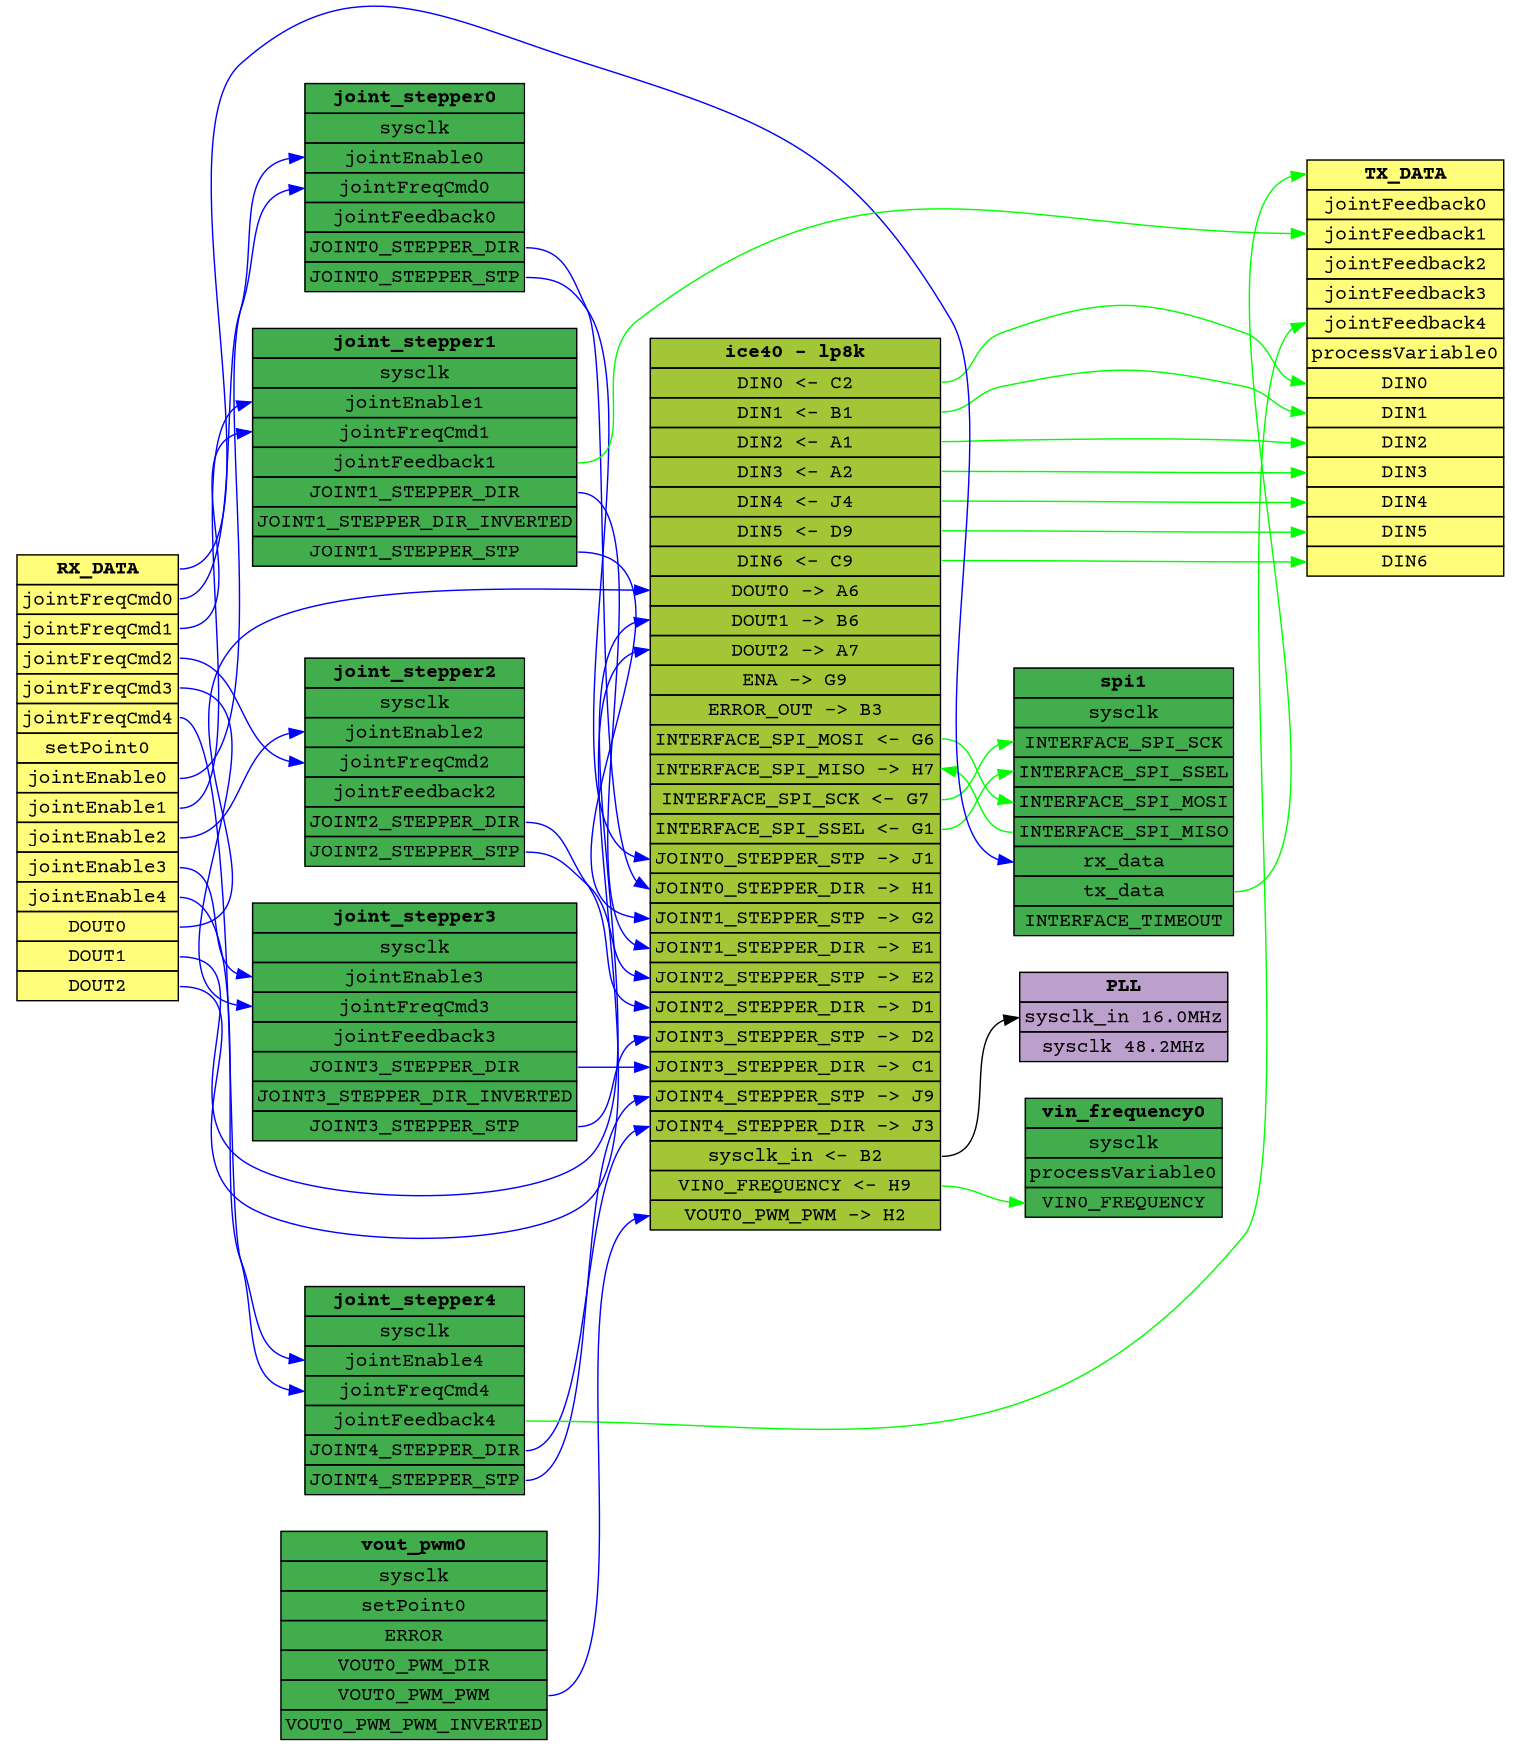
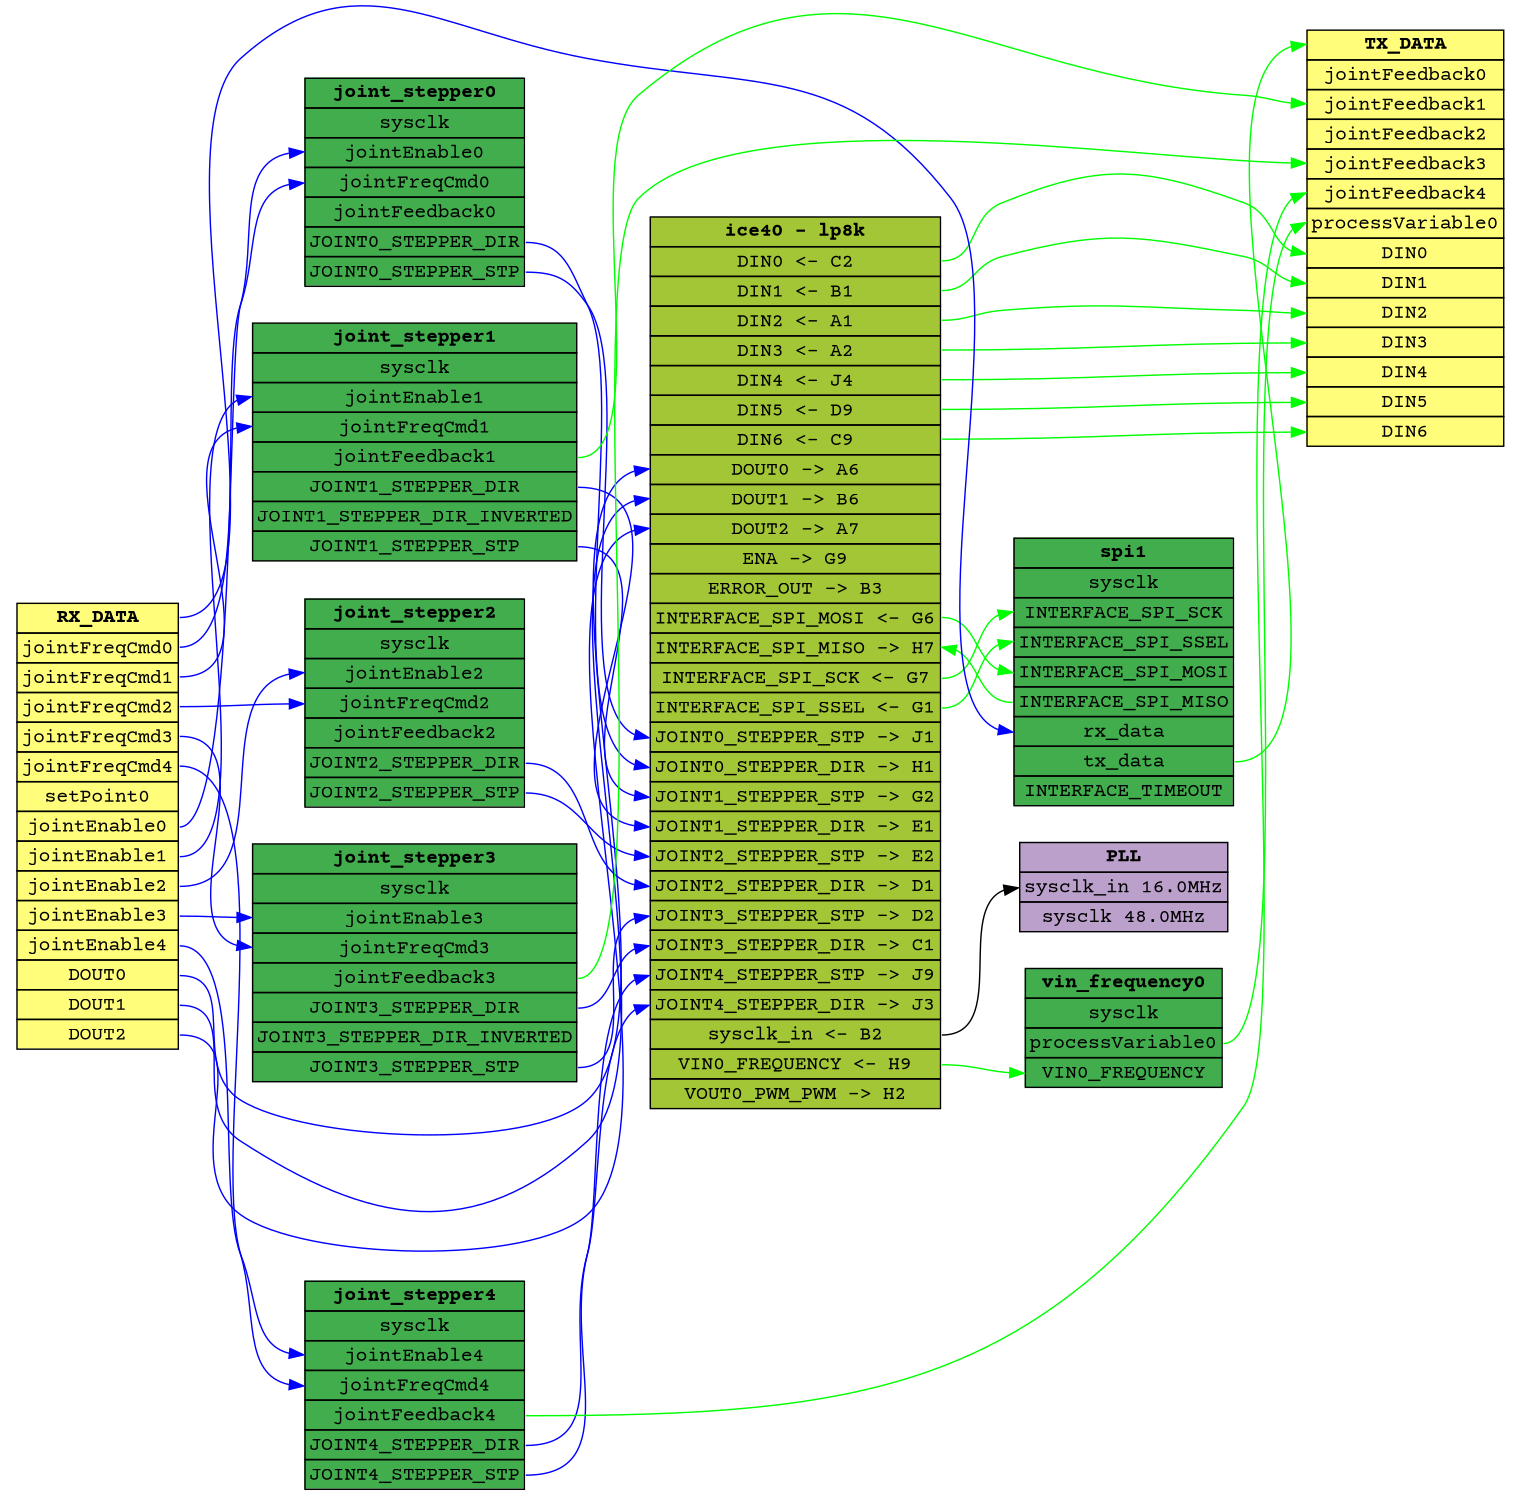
none -> (630, 224)
none -> (1265, 639)
(1124, 1046) -> (1124, 916)
(414, 1635) -> none
